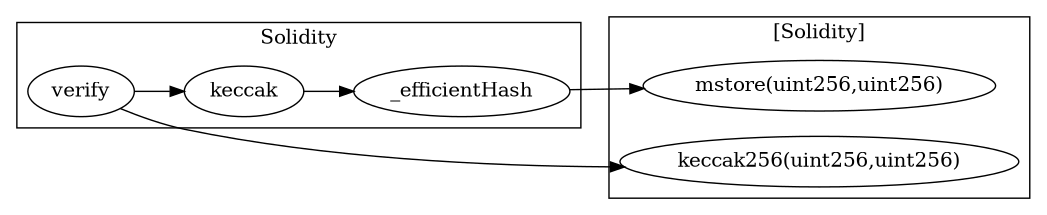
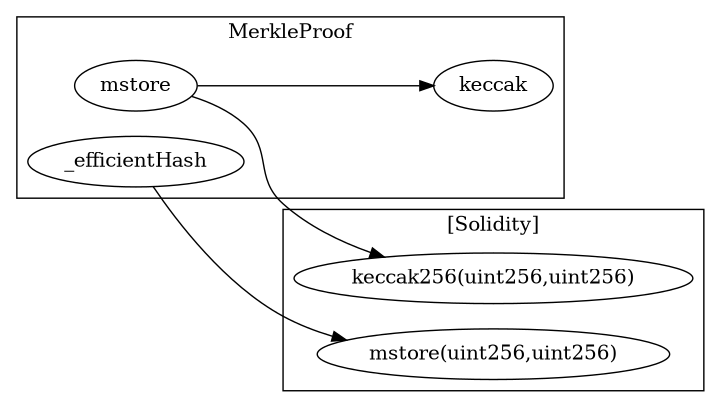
(299, 39) -> (290, 33)
(81, 91) -> (136, 86)
(322, 91) -> none
